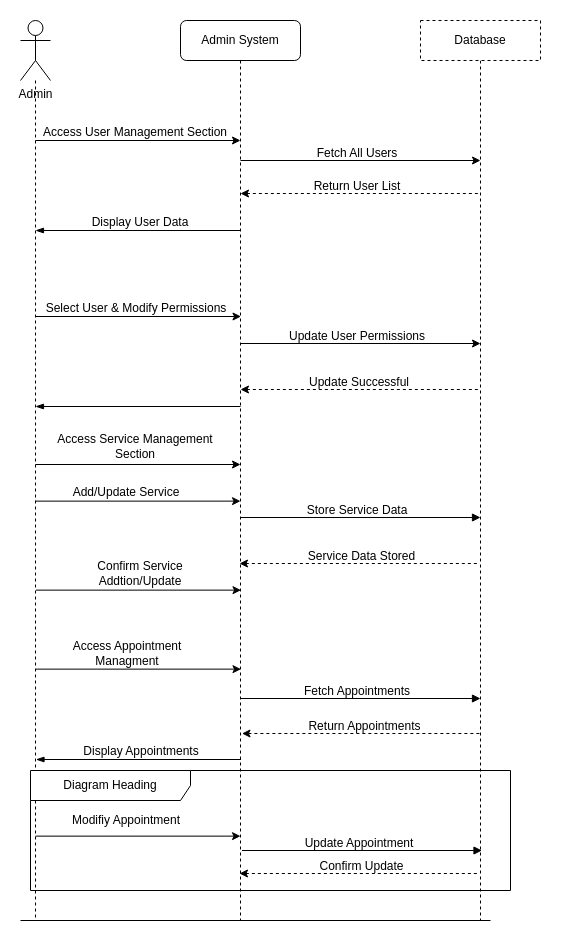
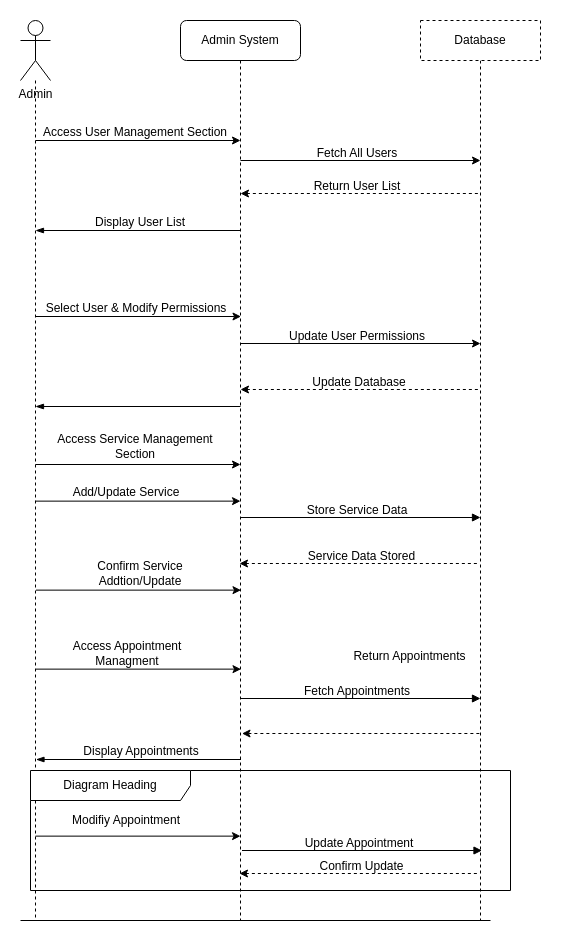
(141, 223) -> (141, 223)
(360, 383) -> (360, 383)
(365, 727) -> (410, 657)
